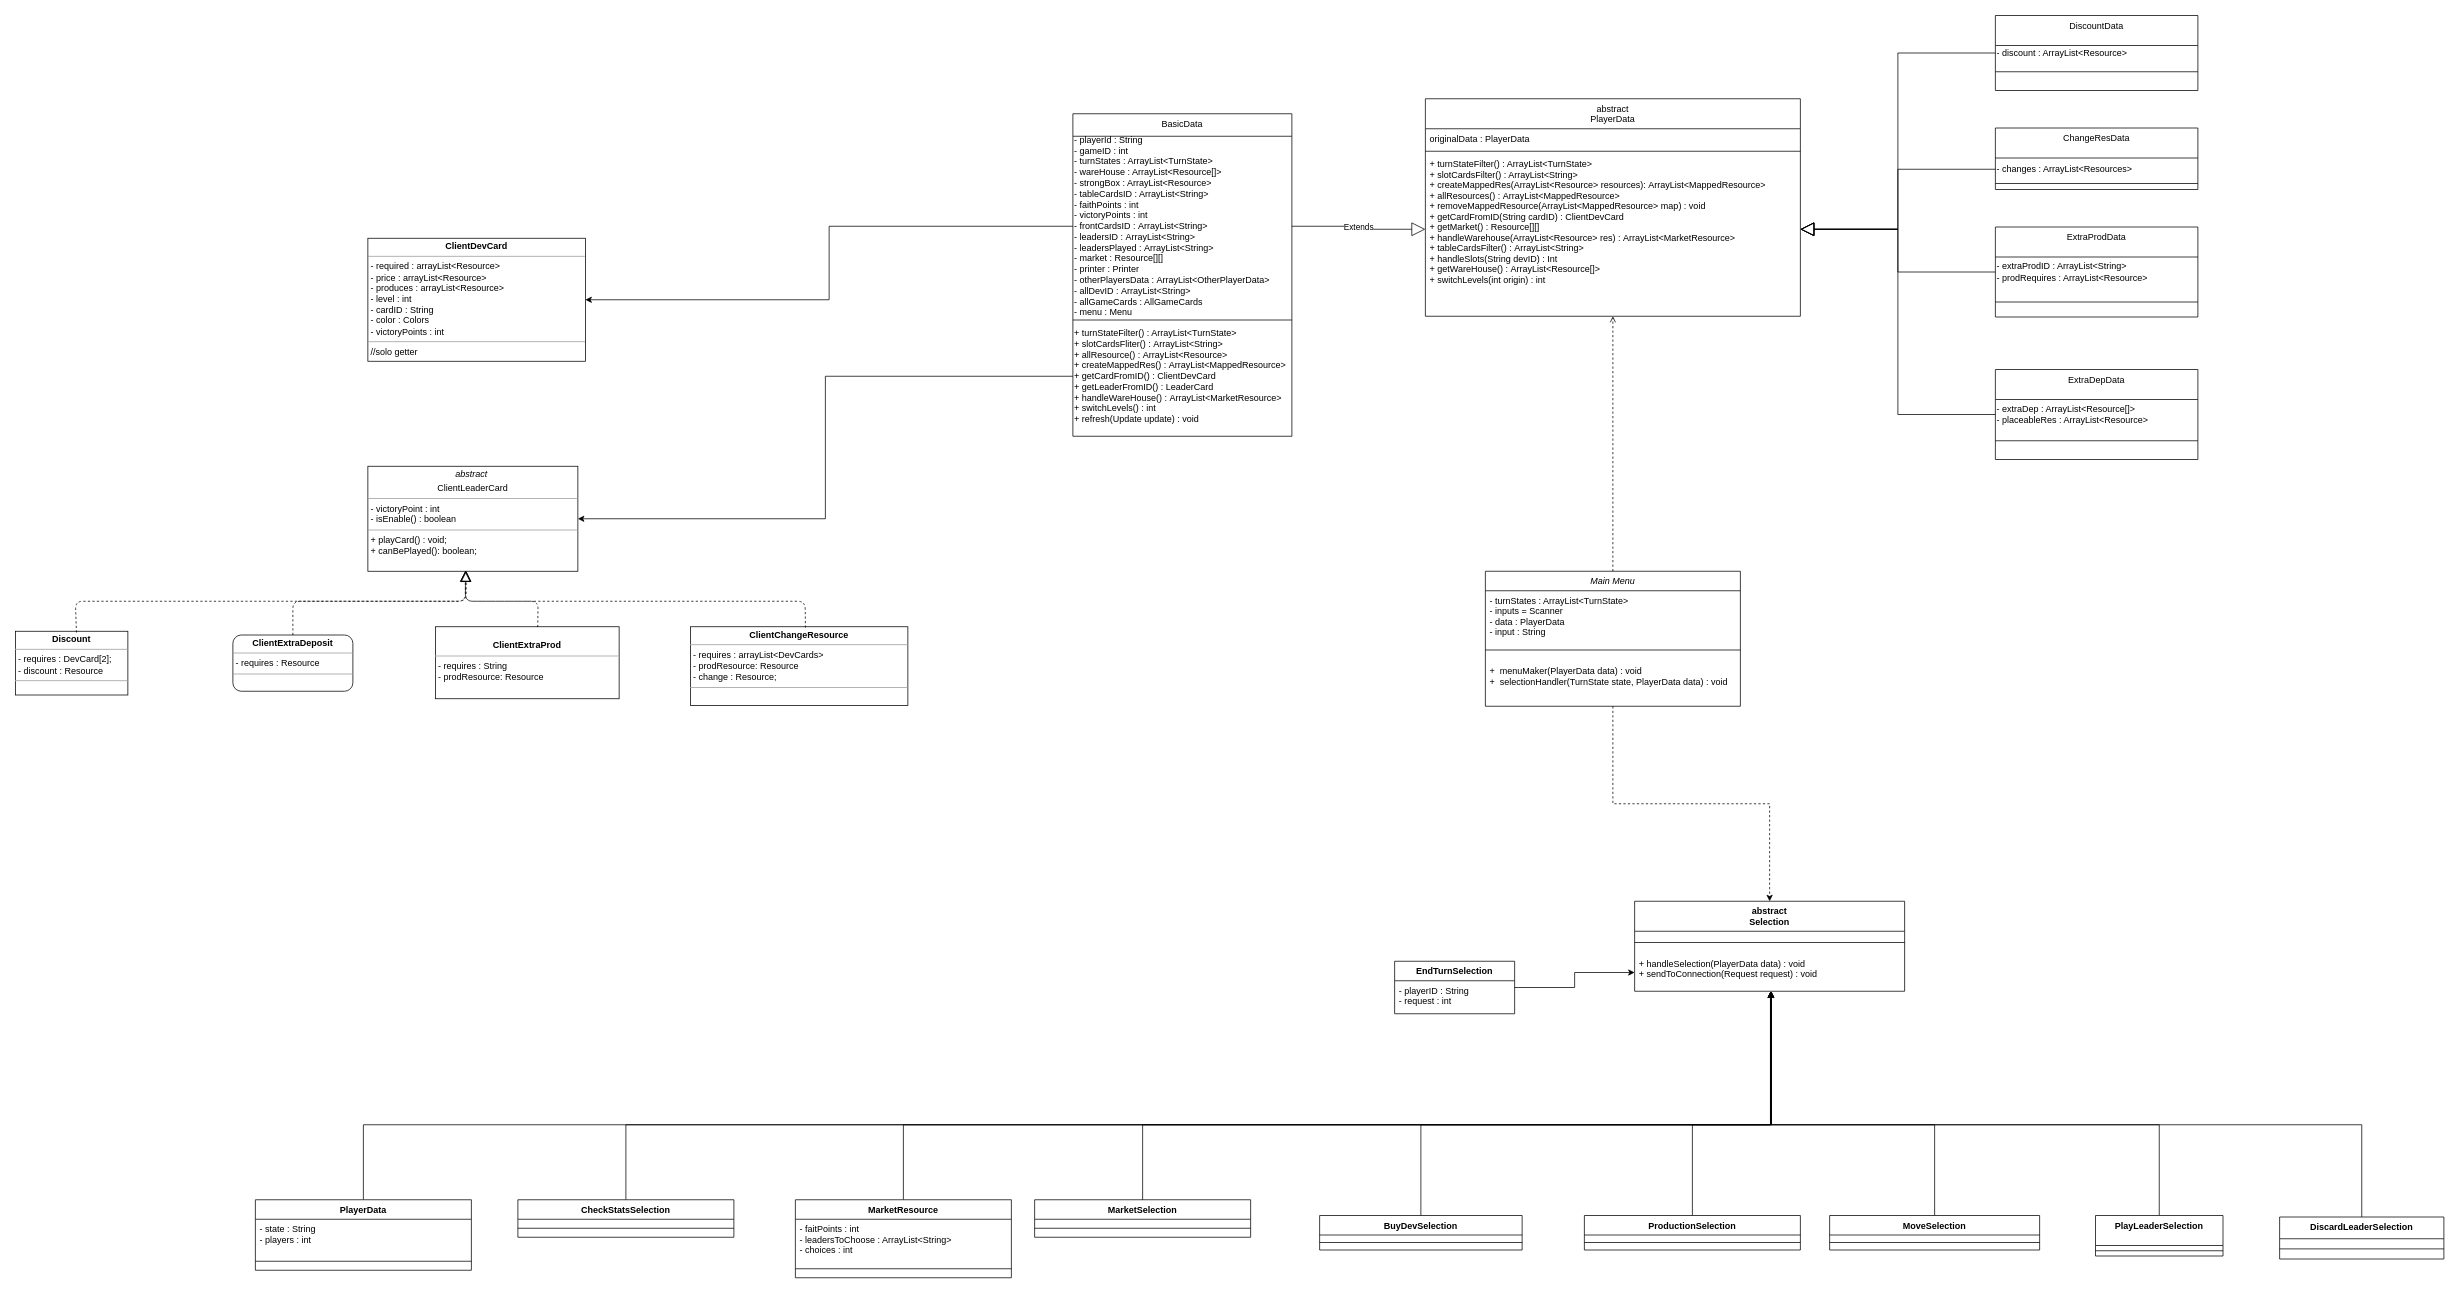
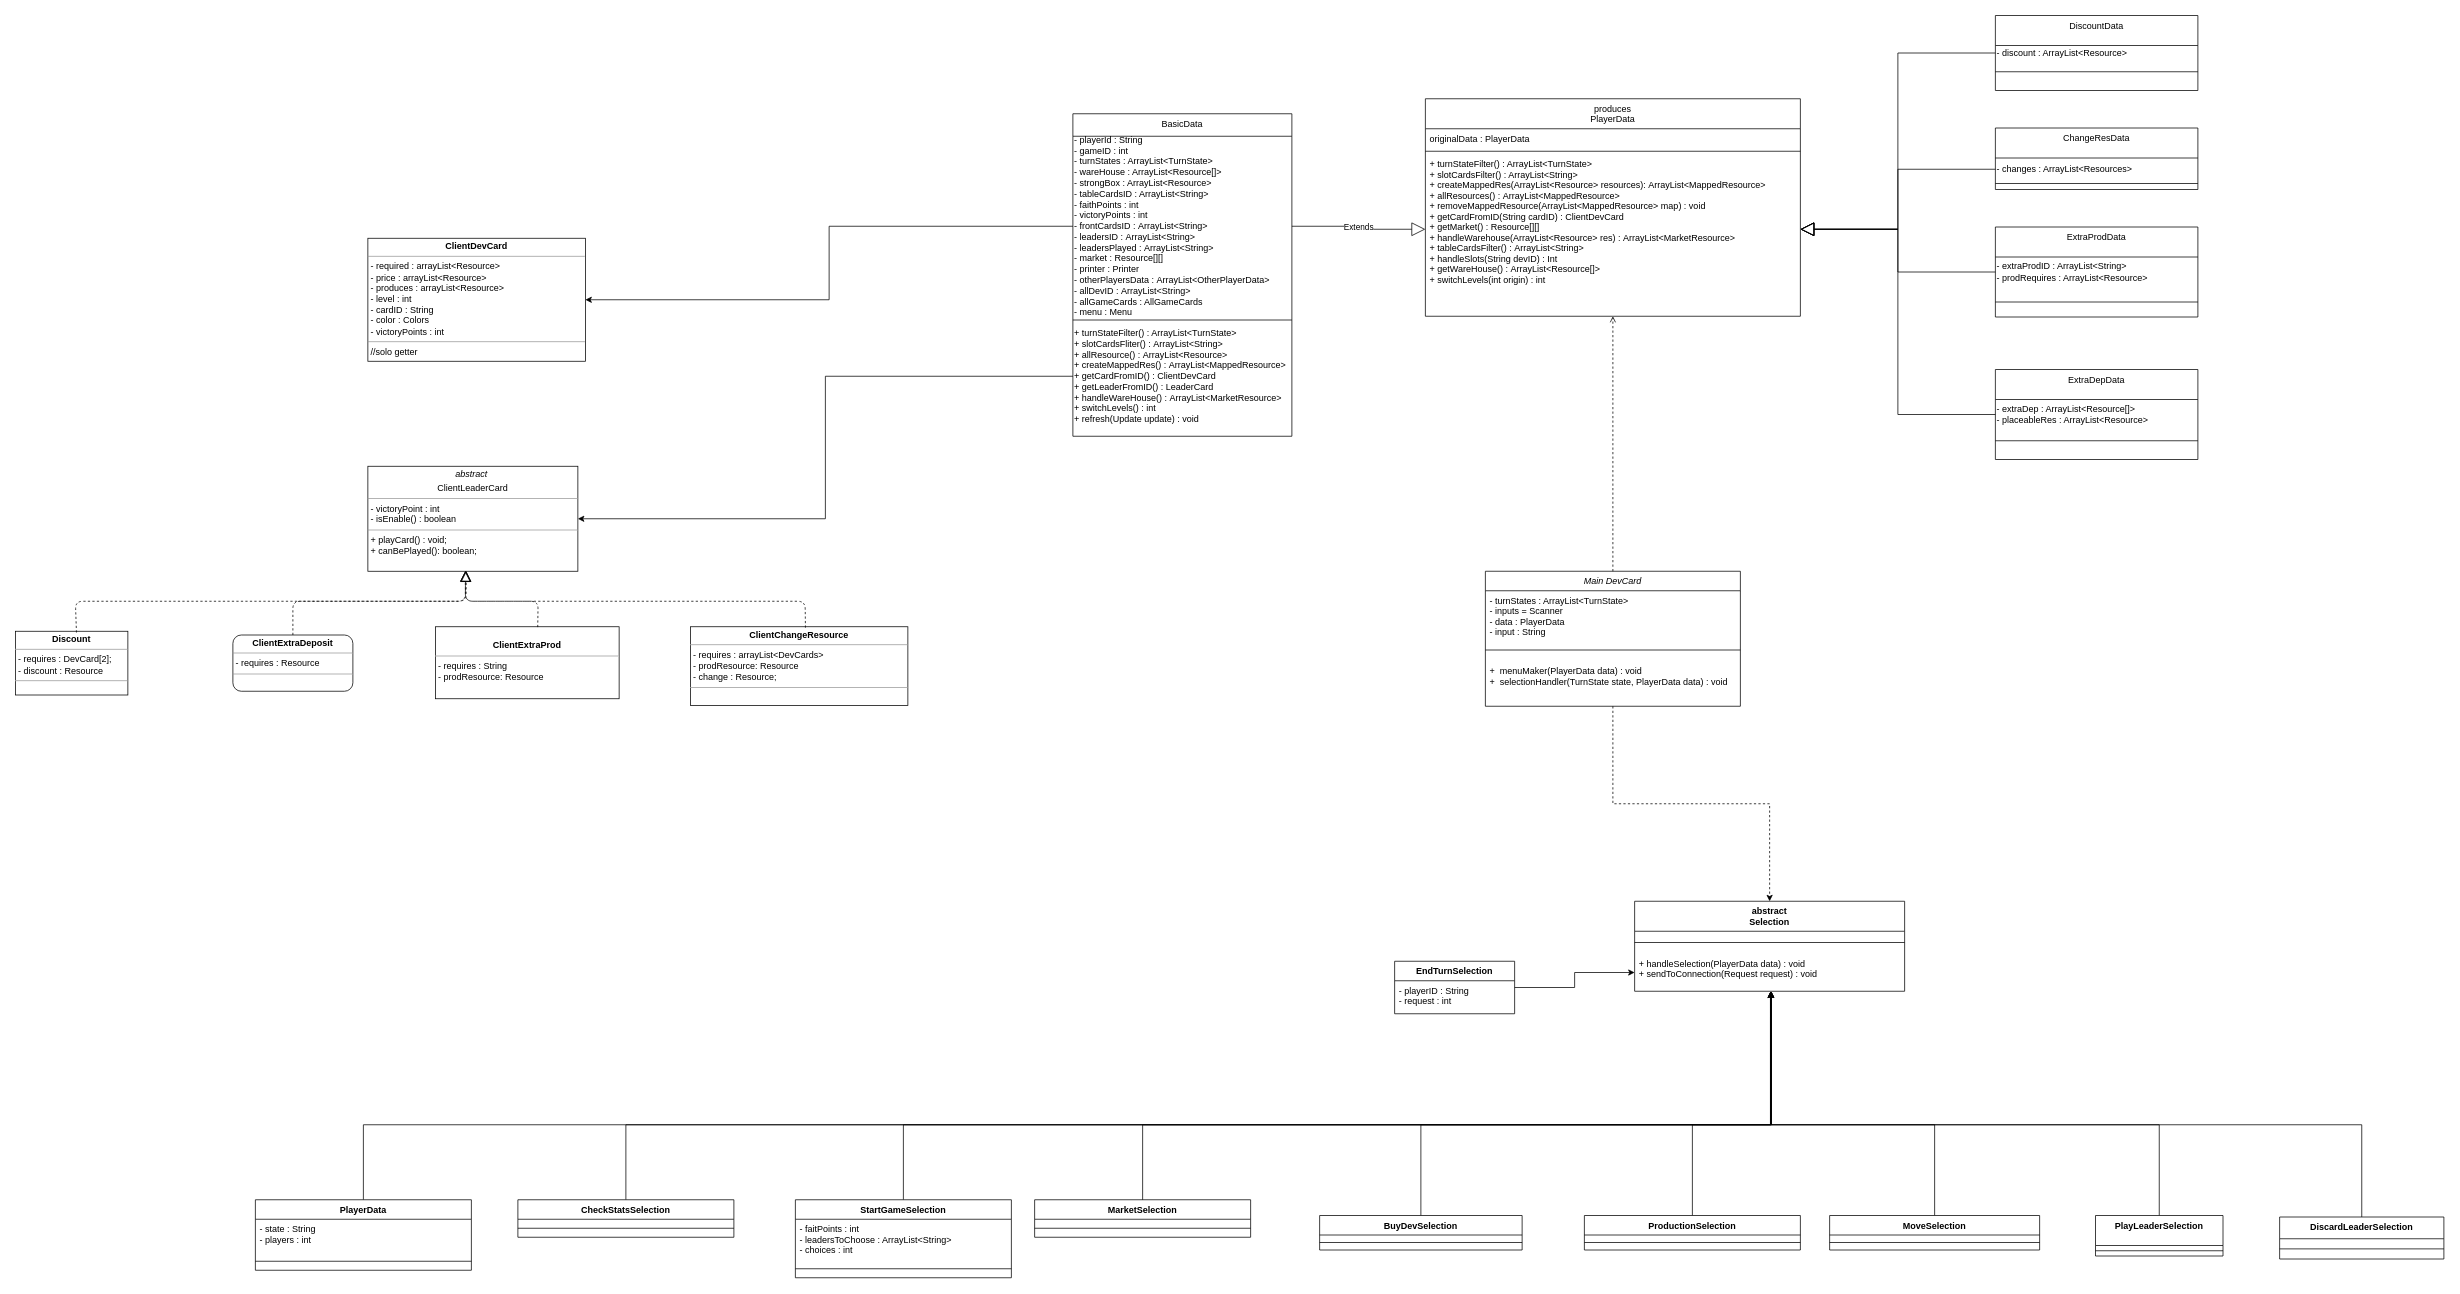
(1613, 109) -> (1613, 109)
(1613, 581) -> (1613, 581)
(903, 1210) -> (903, 1210)
